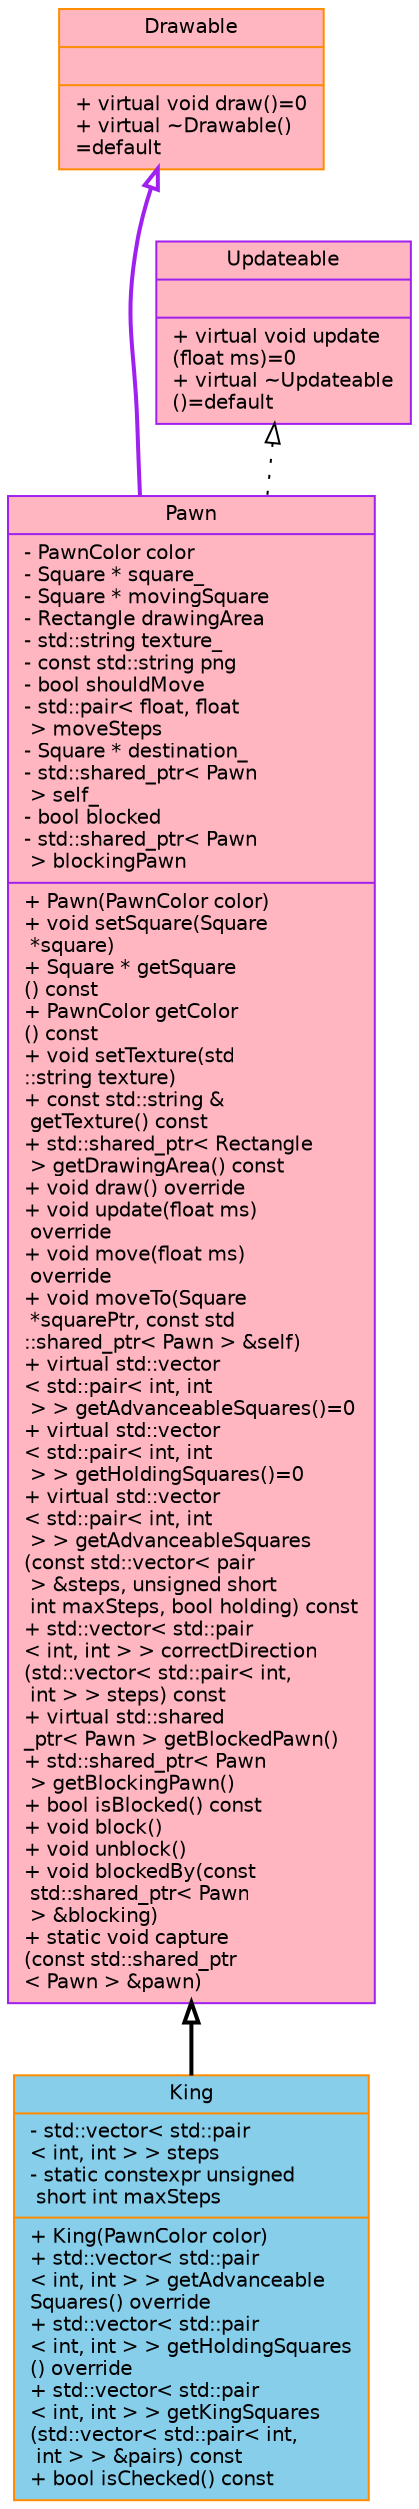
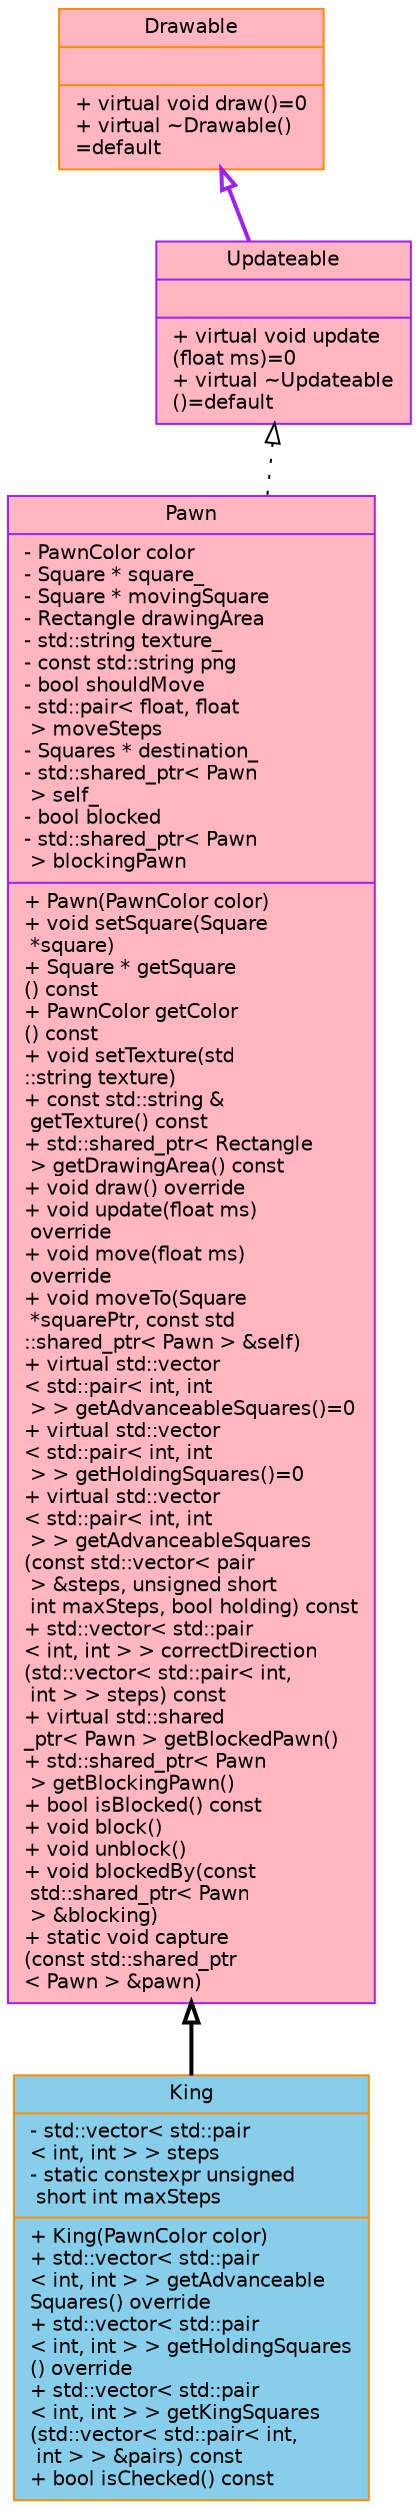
(132, 341) -> (239, 215)
(136, 752) -> (142, 752)
